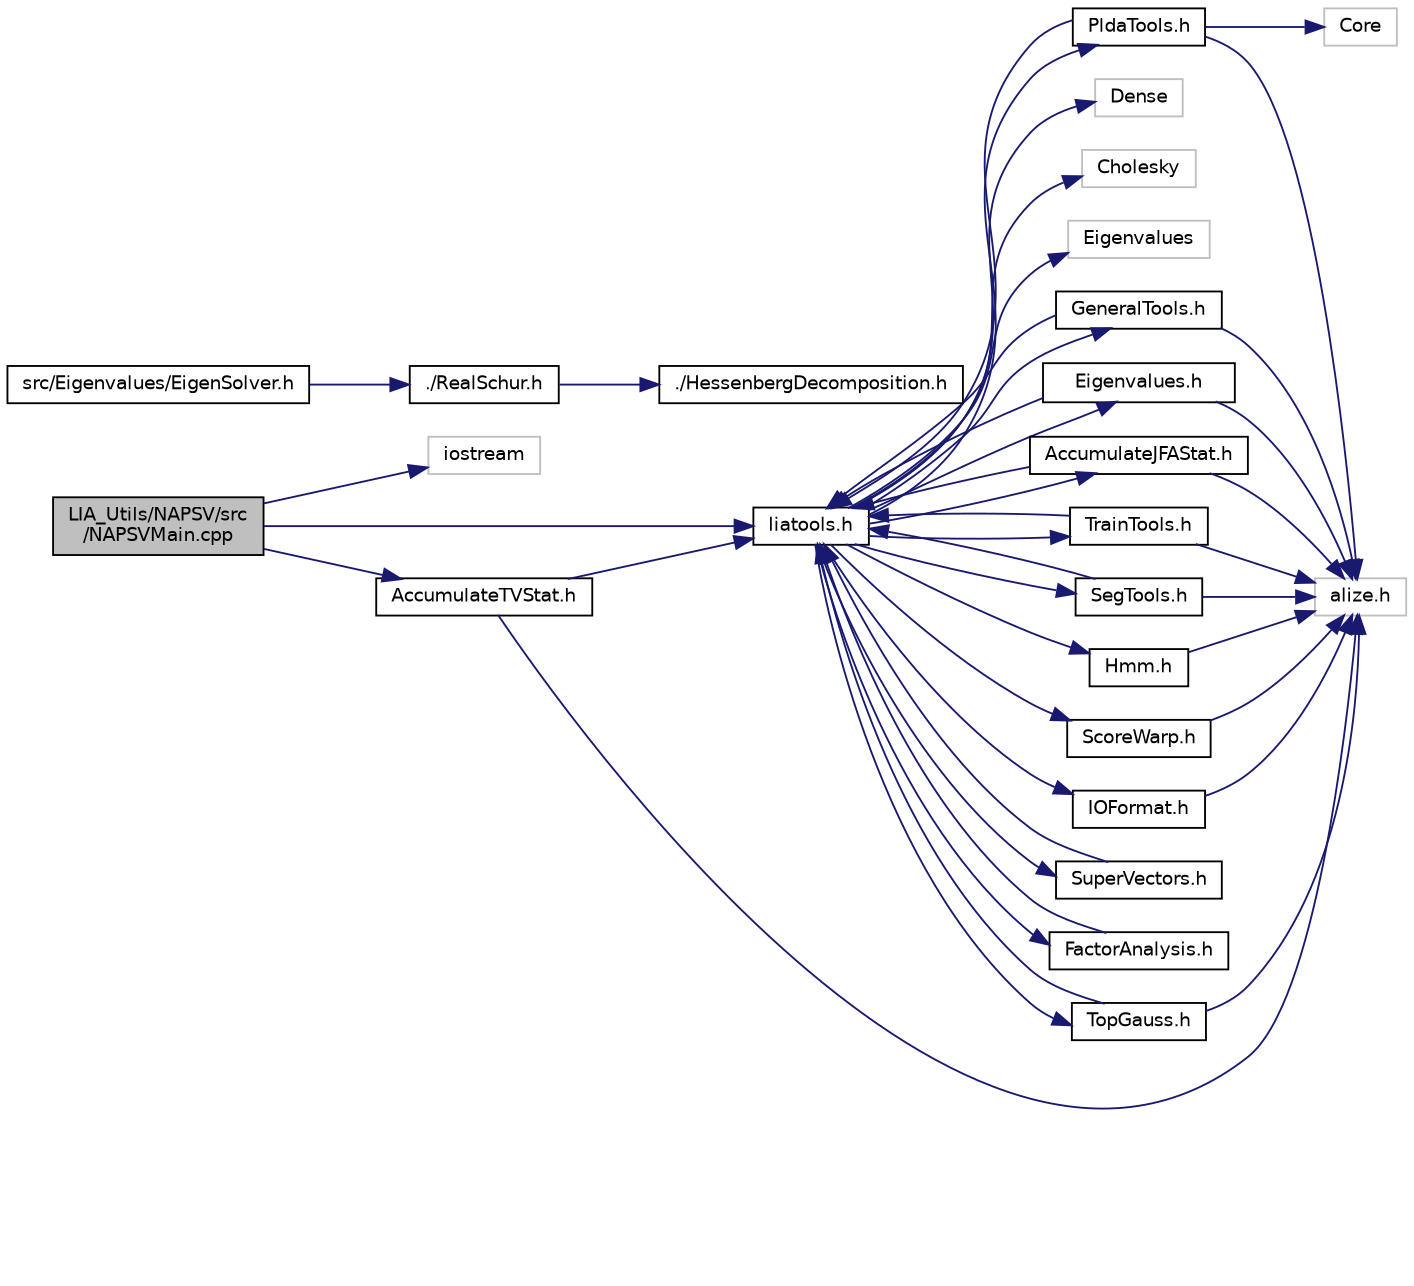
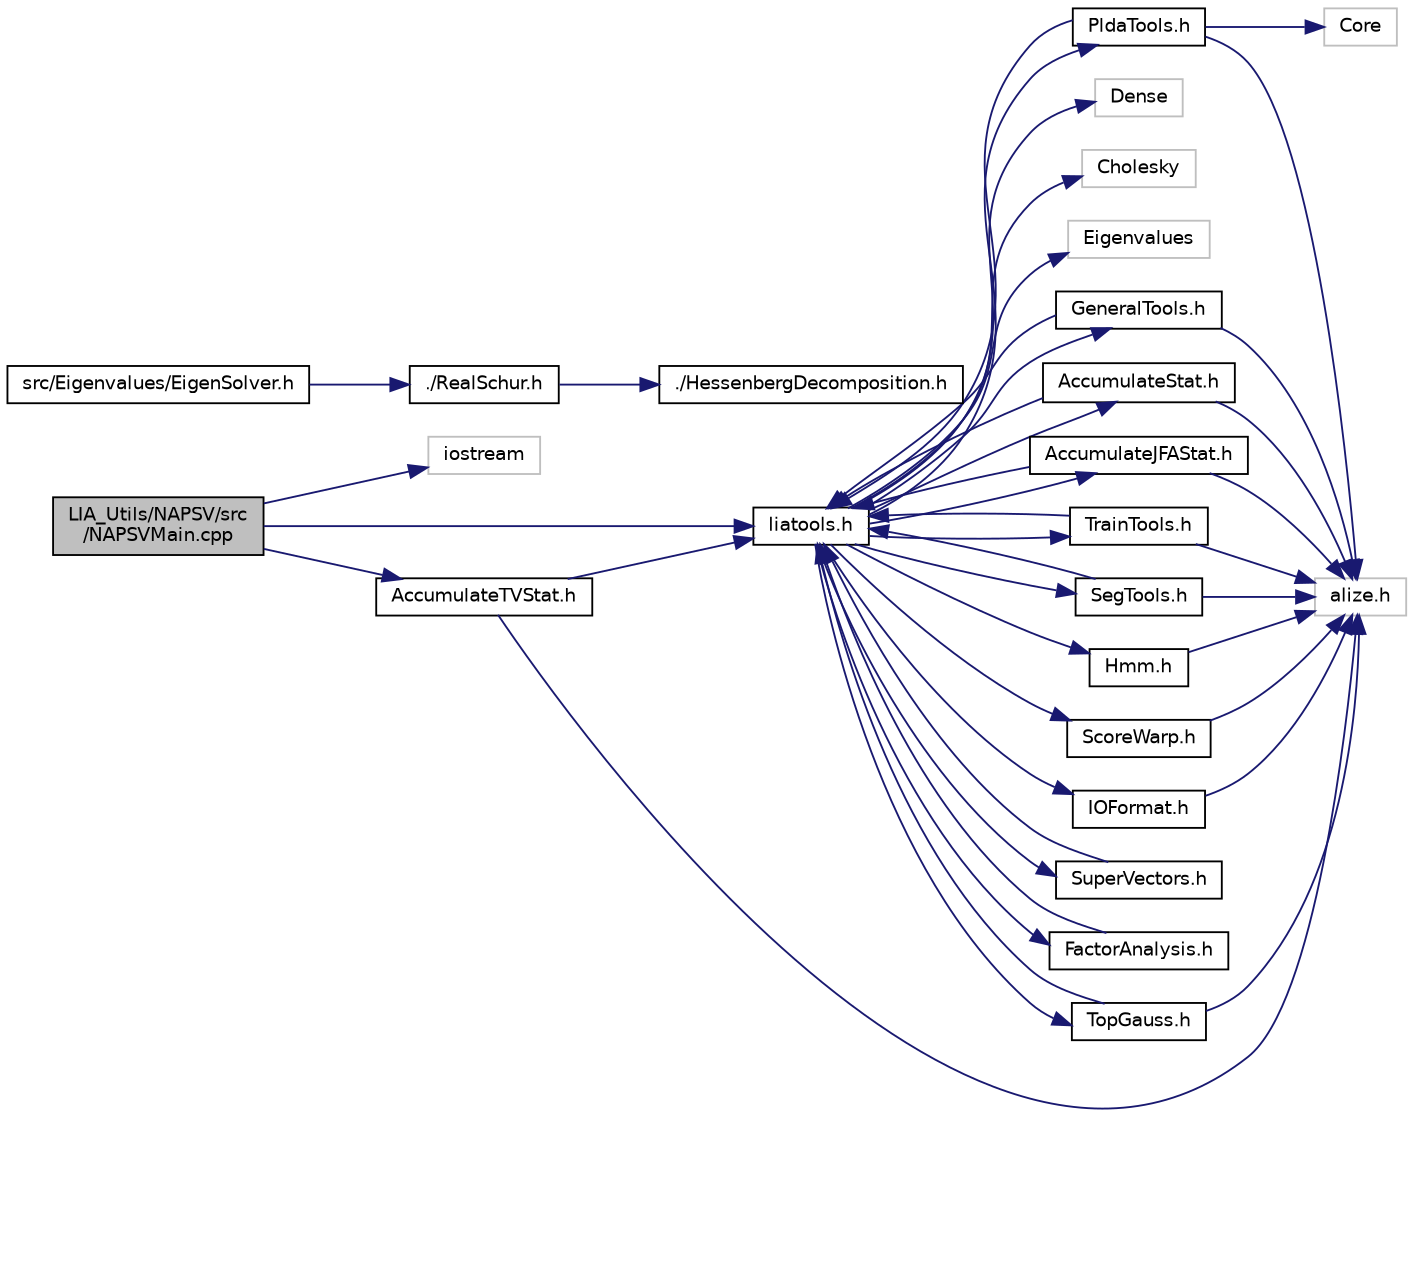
(1139, 383) -> (1139, 383)
